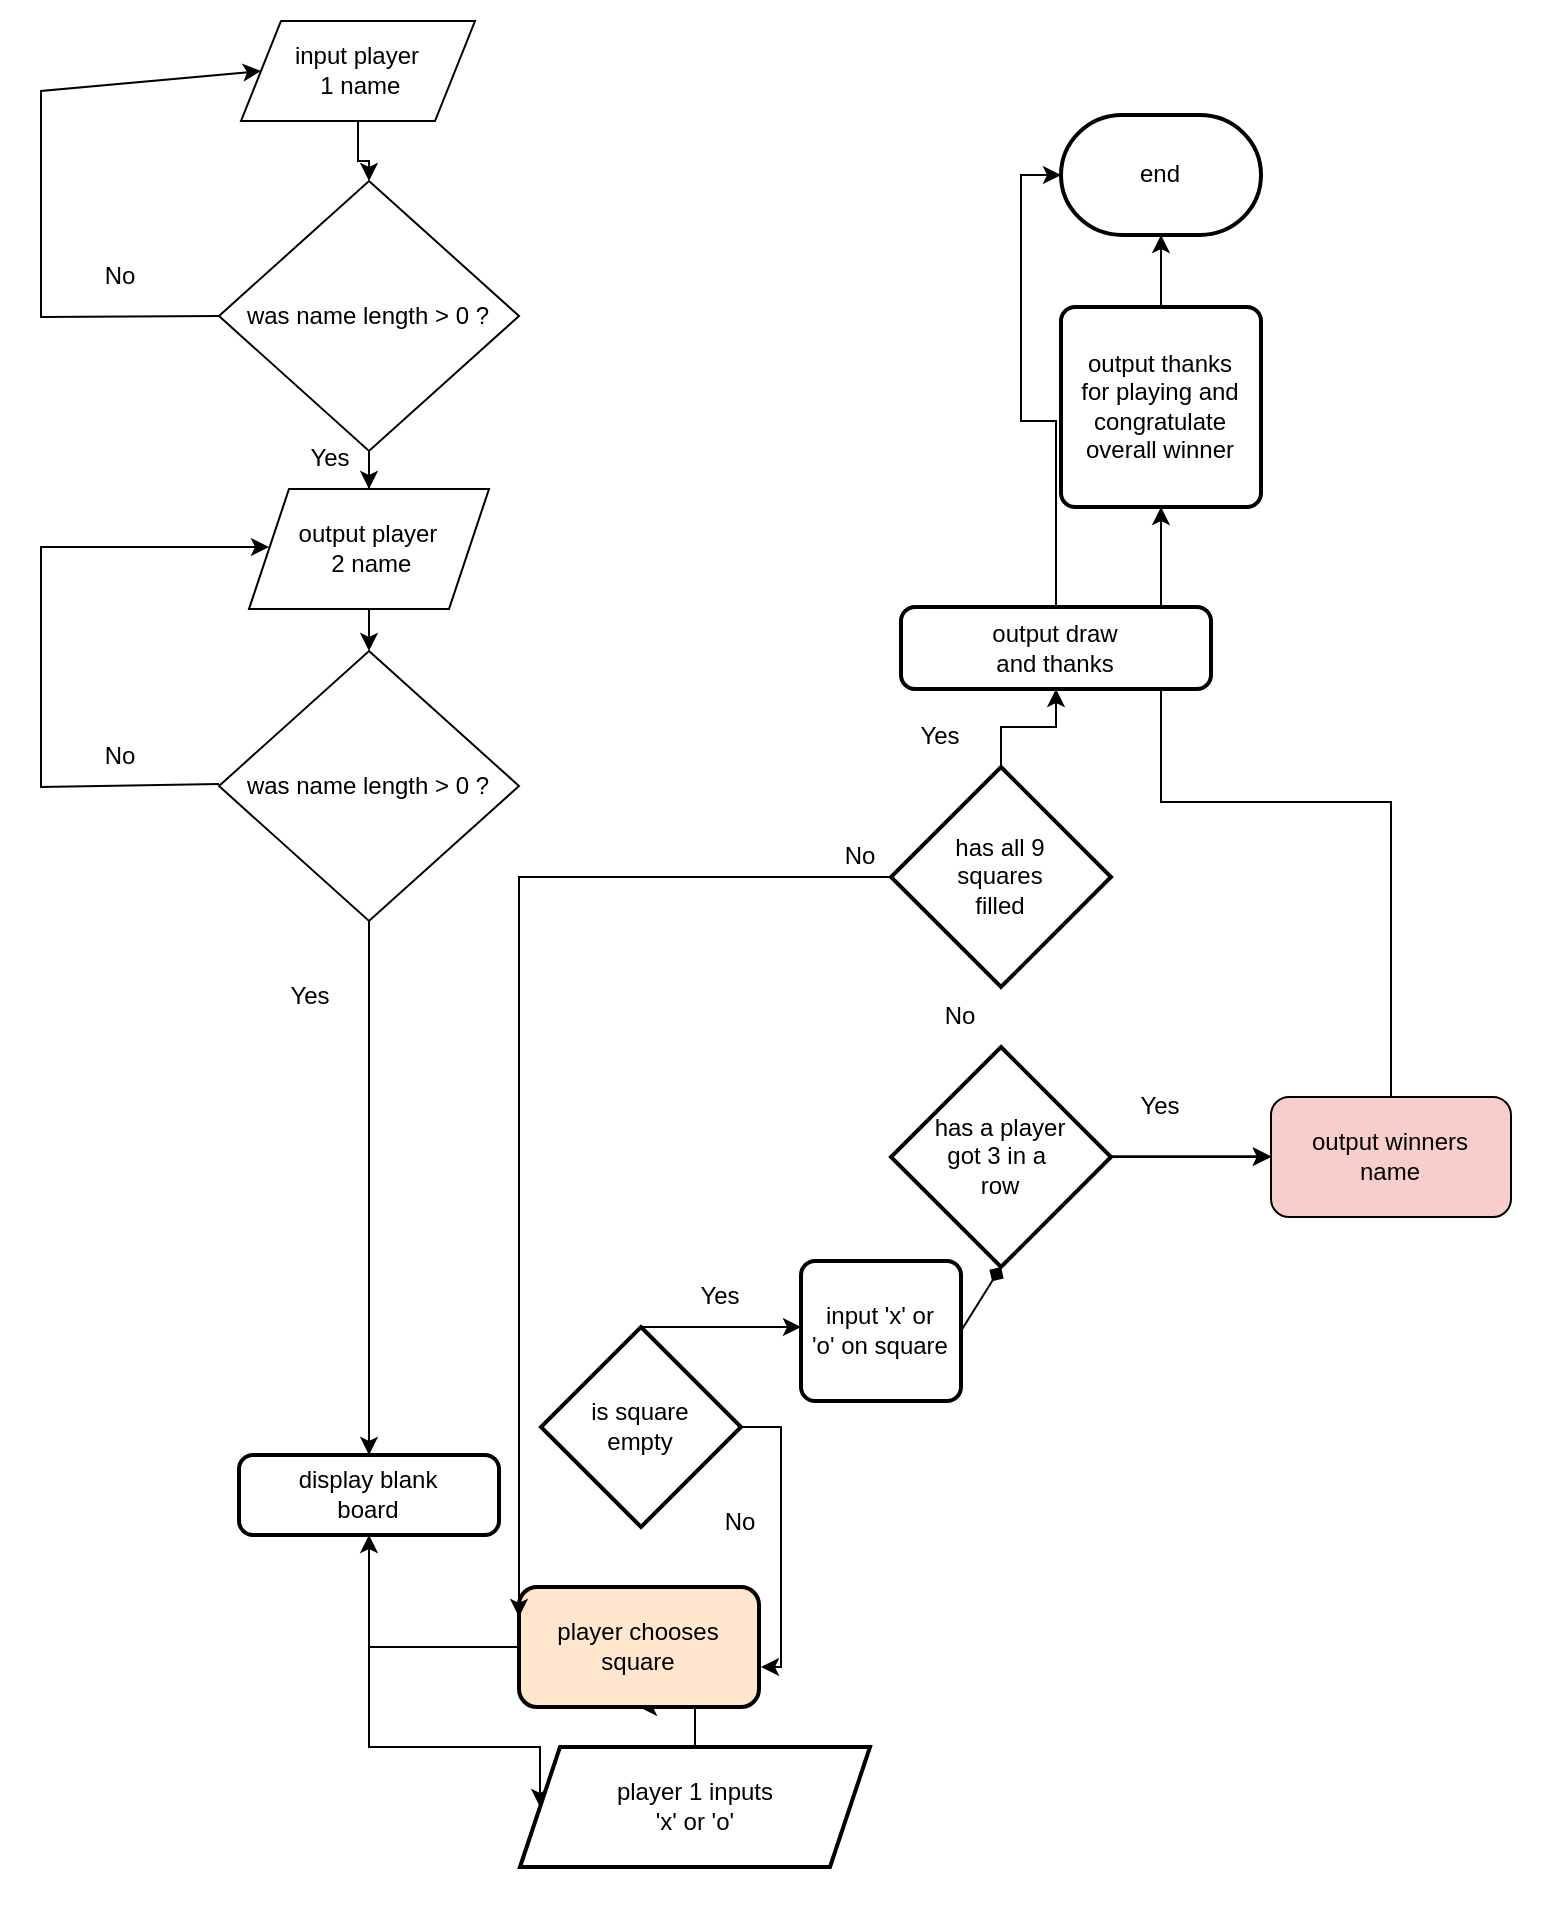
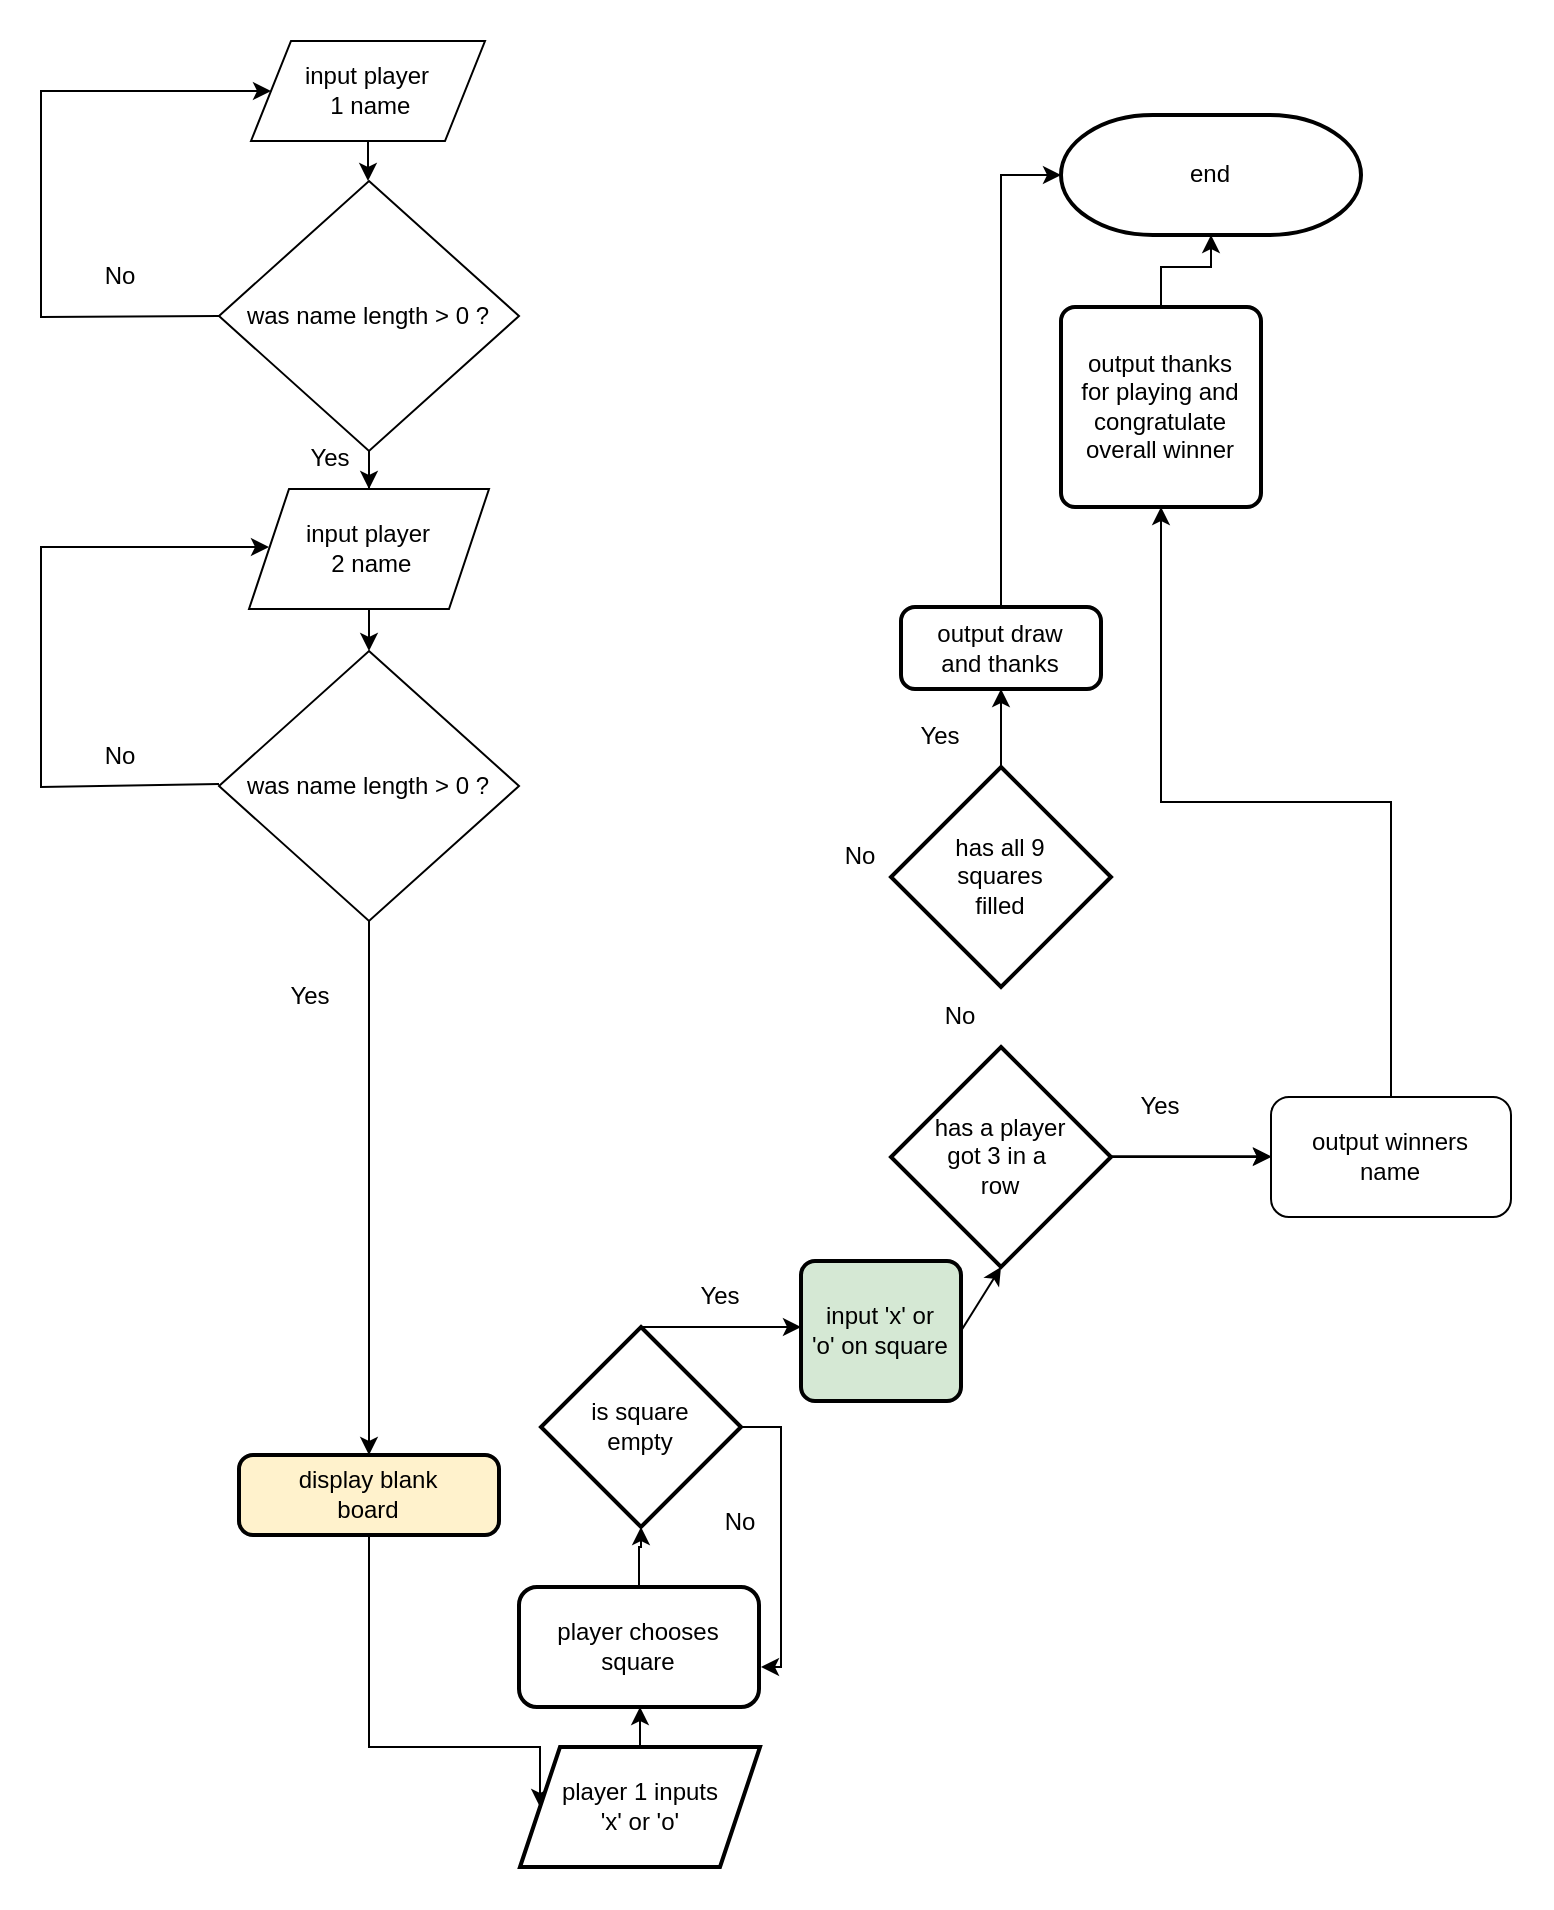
(358, 71) -> (368, 91)
(1161, 175) -> (1211, 175)
(369, 549) -> (369, 549)
(1056, 648) -> (1001, 648)
(519, 1055) -> none
(1391, 1157) -> (1391, 1157)
(992, 1281) -> (993, 1280)
(881, 1331) -> (881, 1331)
(369, 1495) -> (369, 1495)
(446, 1647) -> (639, 1562)
(639, 1647) -> (639, 1647)
(695, 1807) -> (640, 1807)
